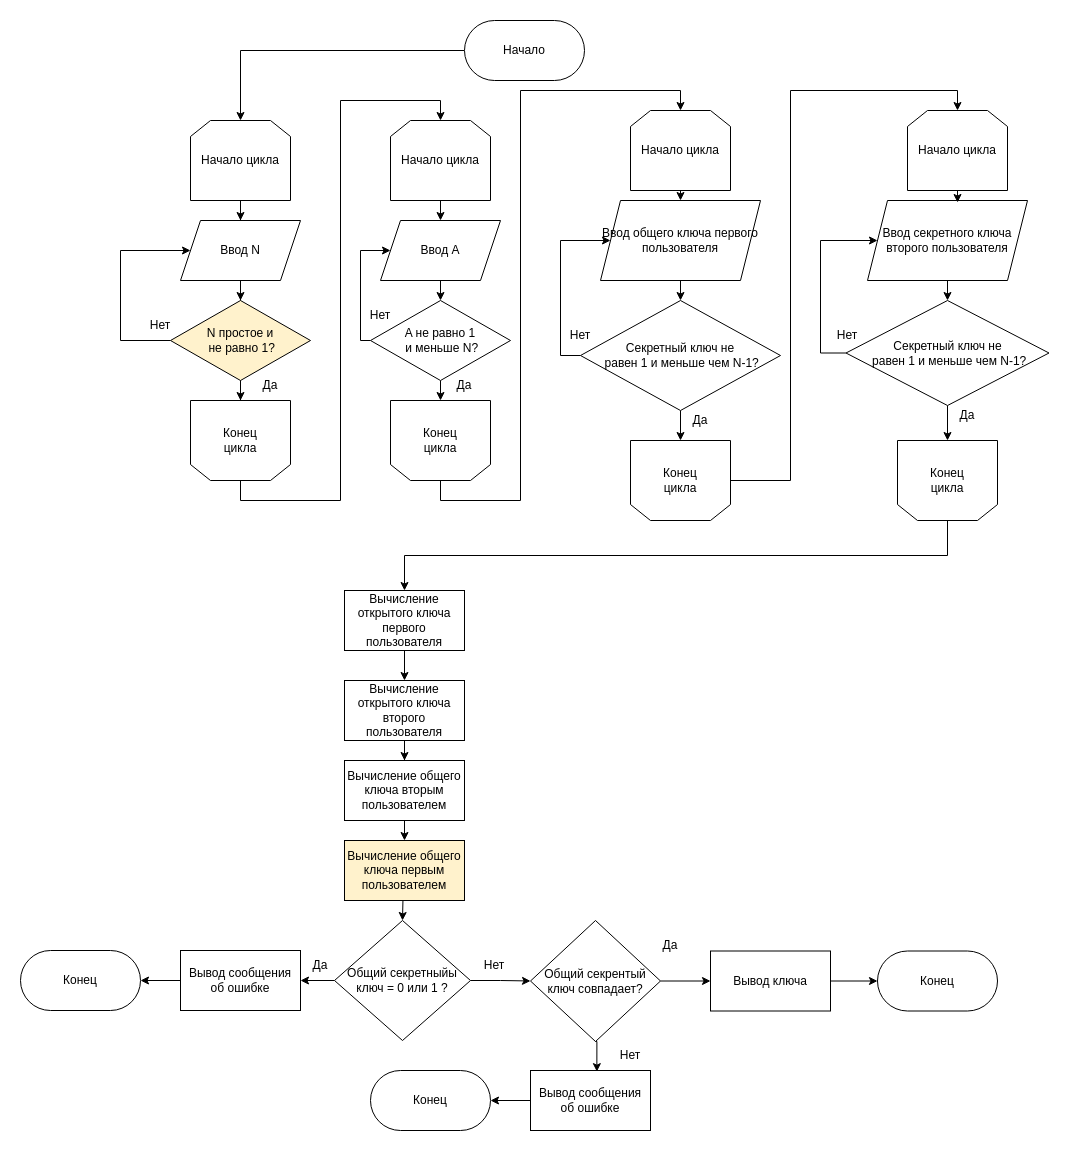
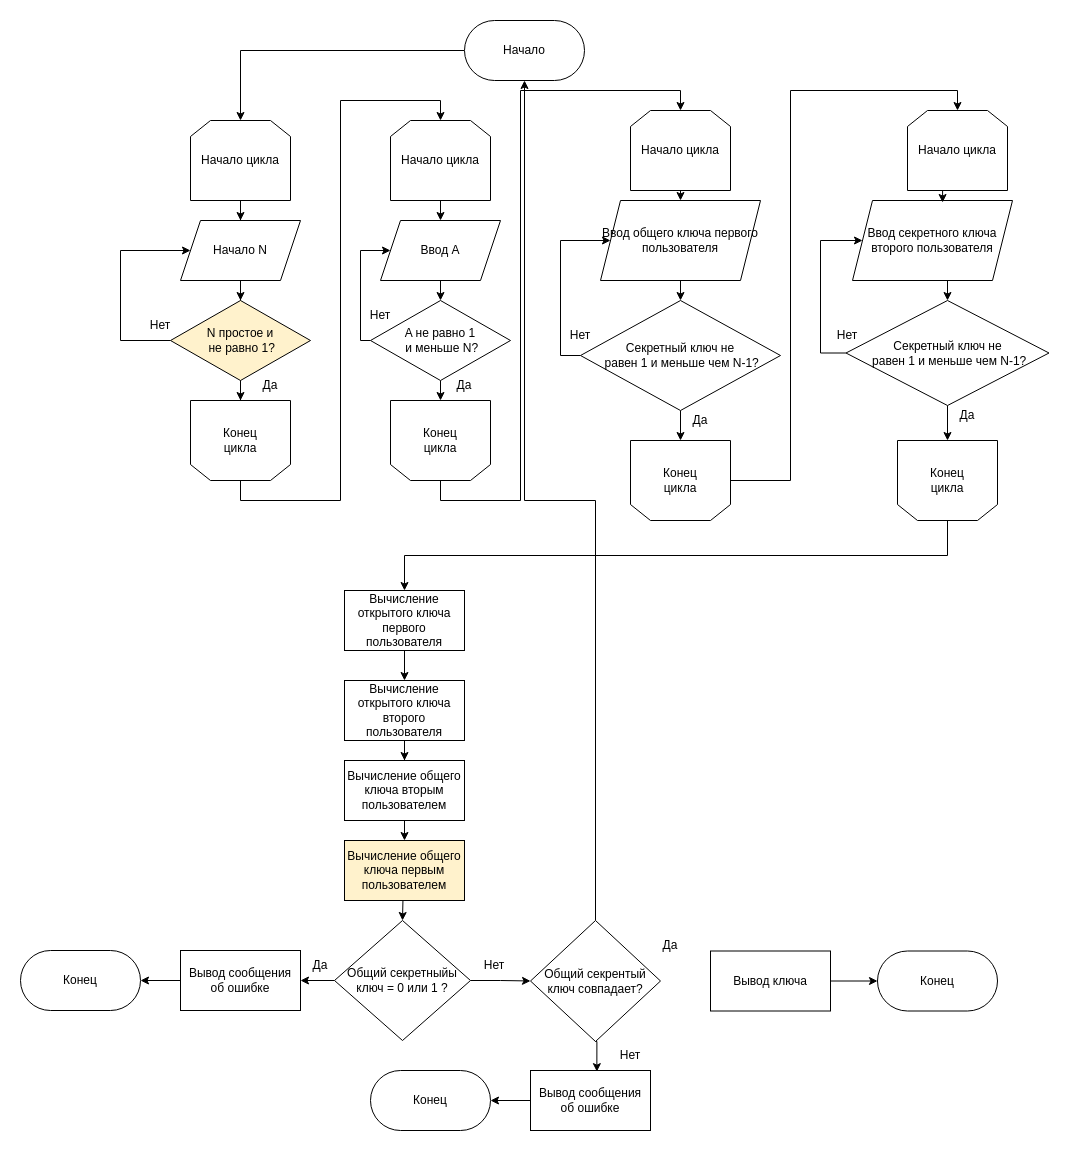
(948, 241) -> (933, 241)
(241, 251) -> (241, 251)
(682, 981) -> (564, 501)
